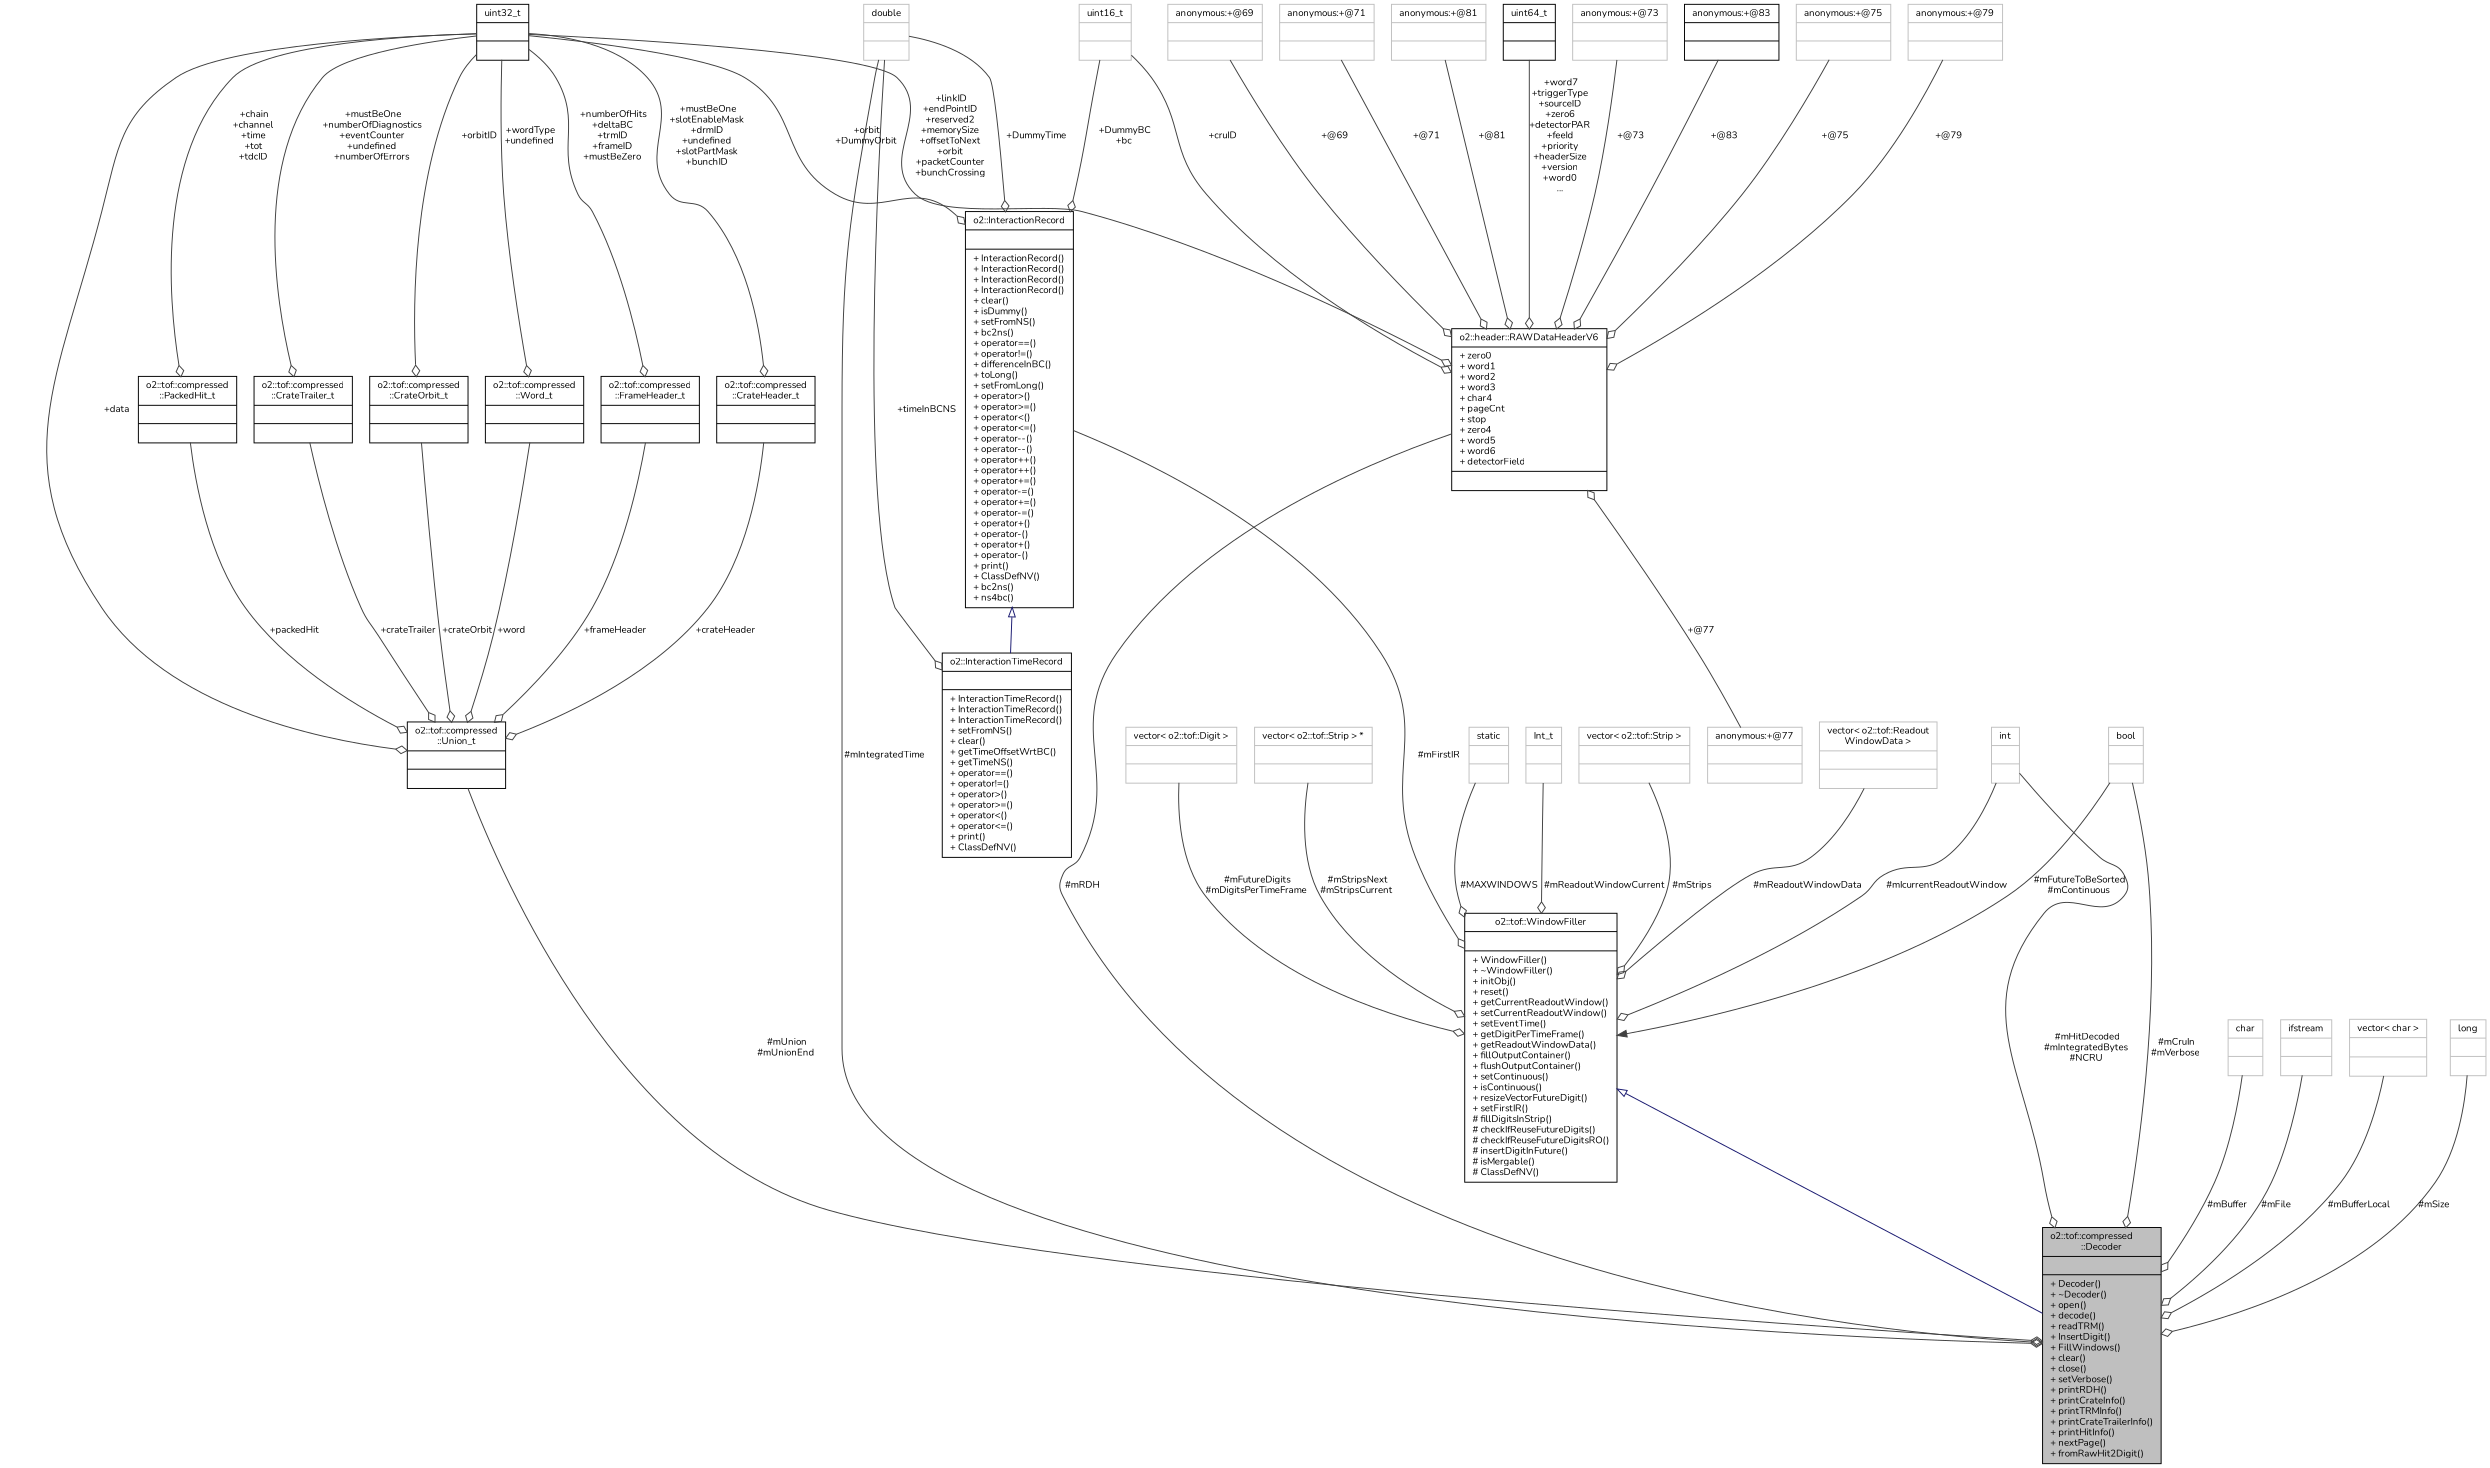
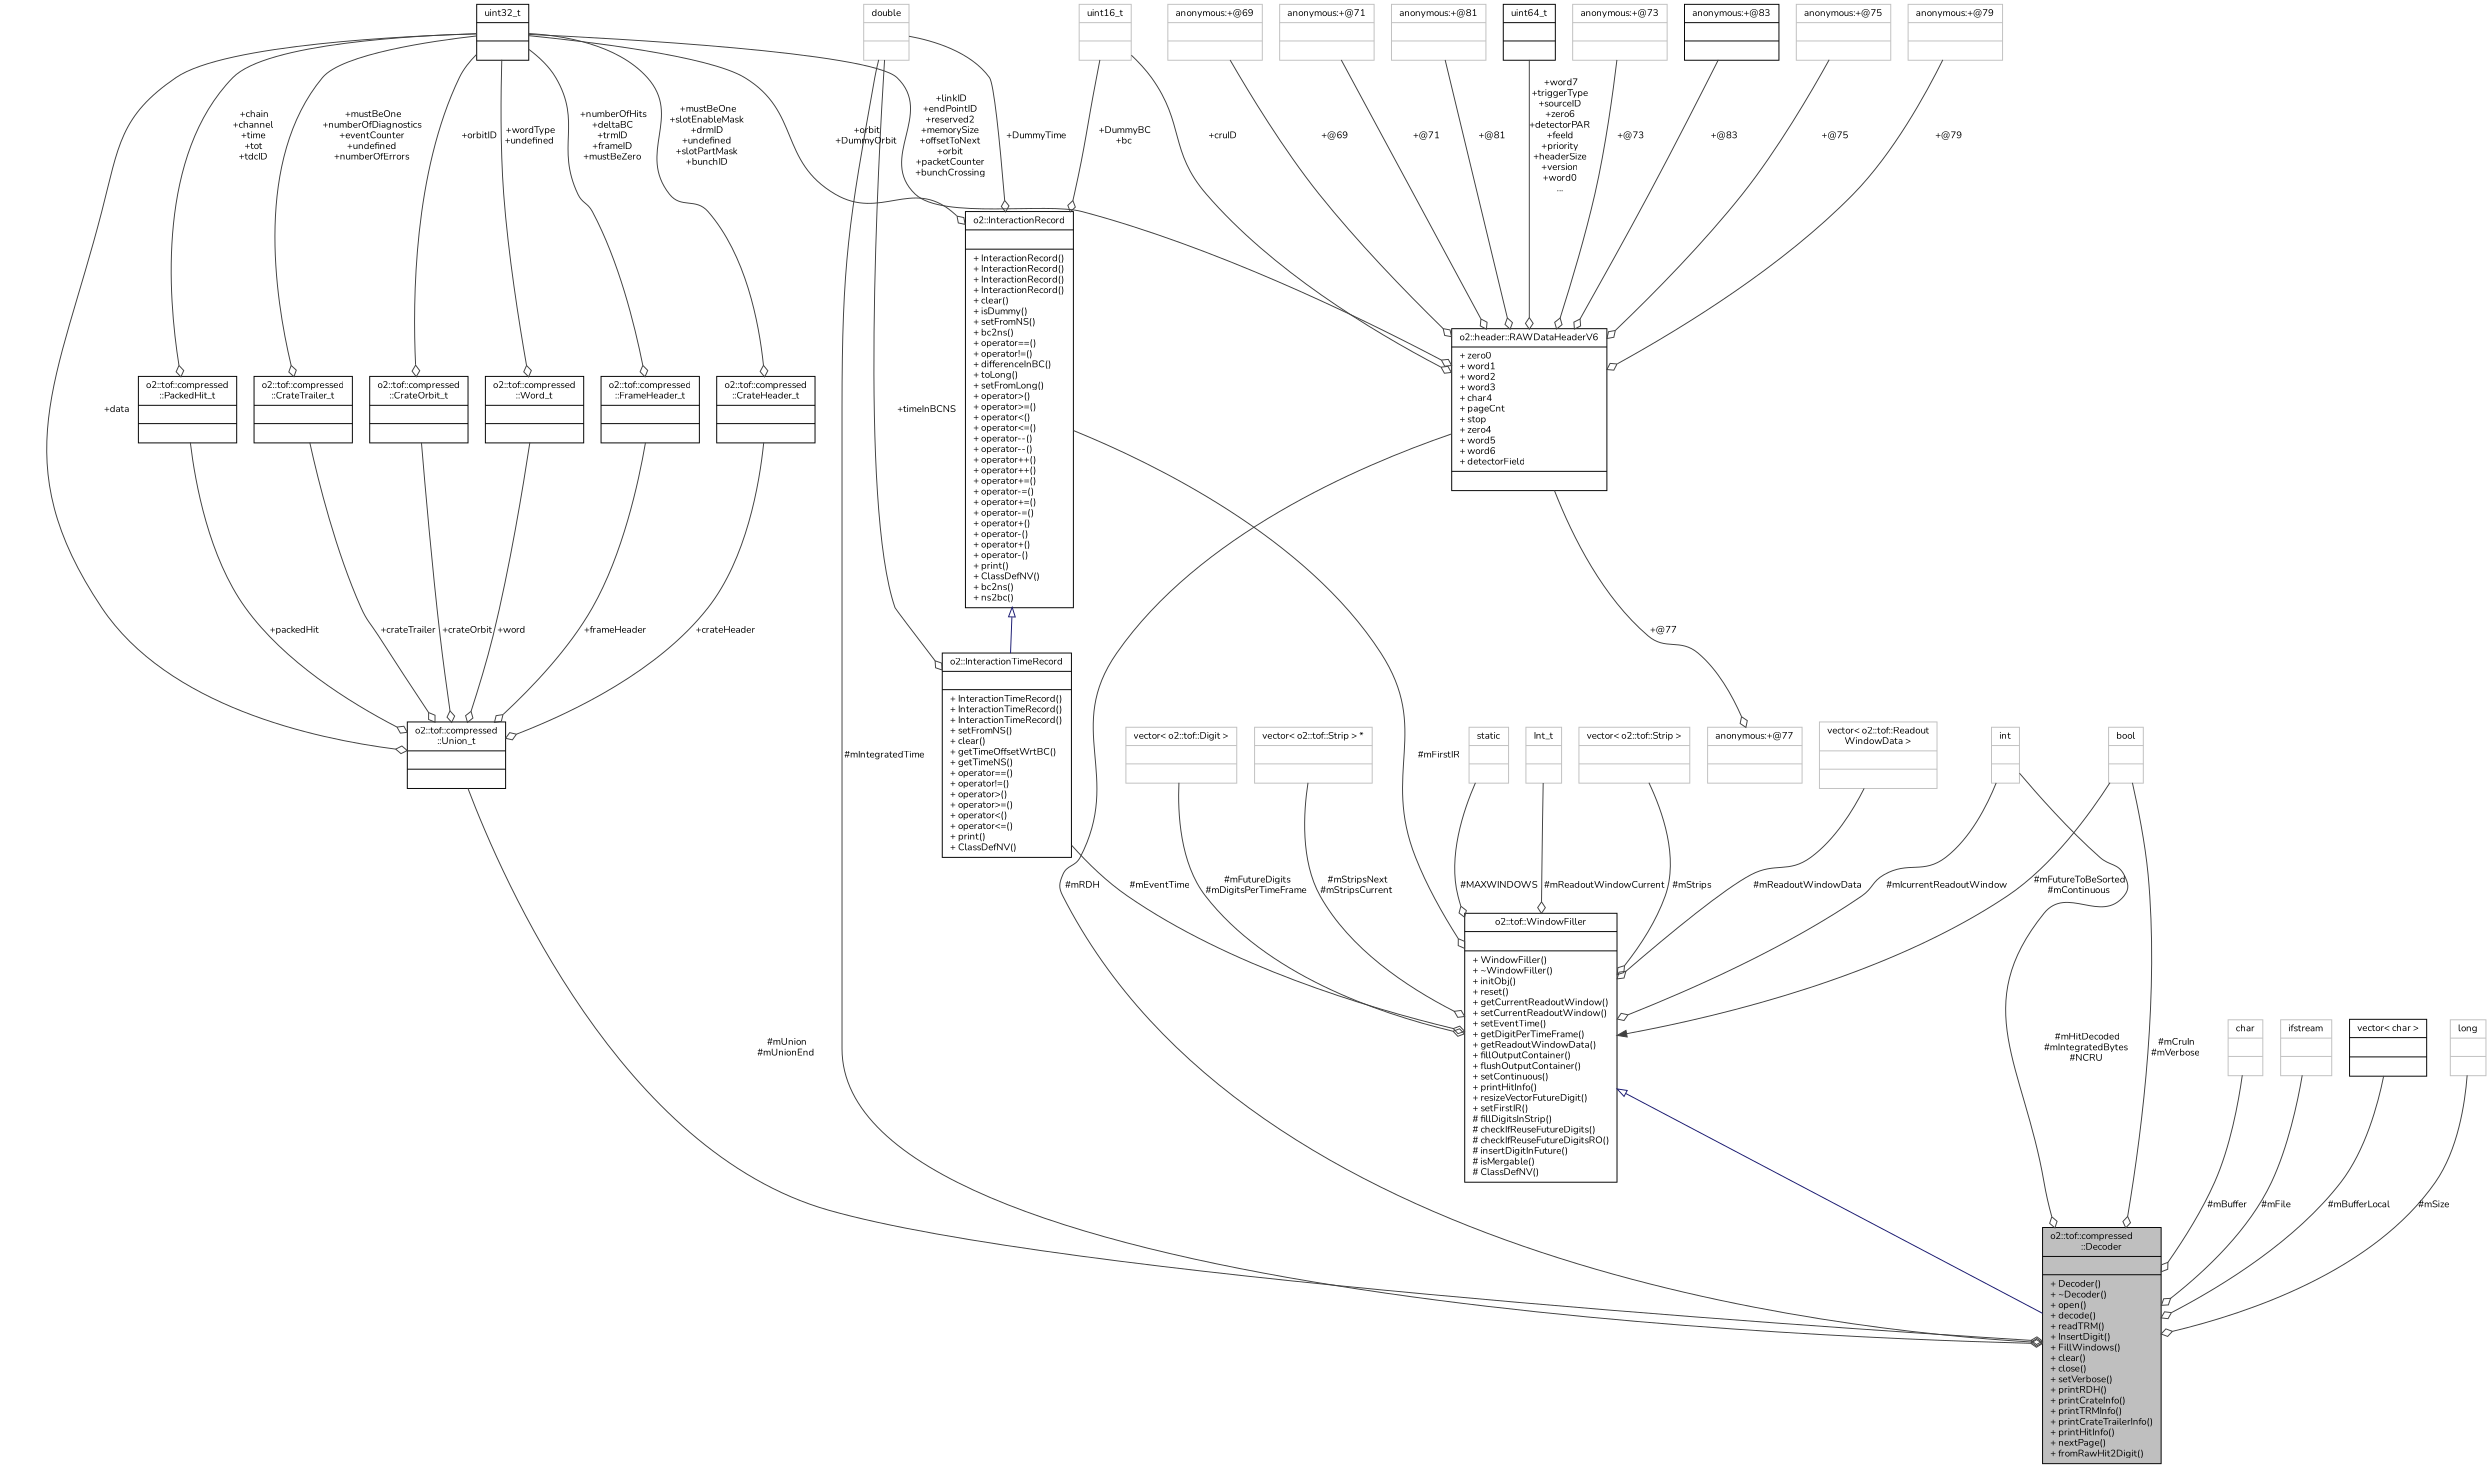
(994, 598) -> (994, 598)
(1671, 611) -> (1632, 621)
none -> (1250, 962)
(2388, 1048) -> (2388, 1048)
(1508, 1087) -> (1505, 1087)
